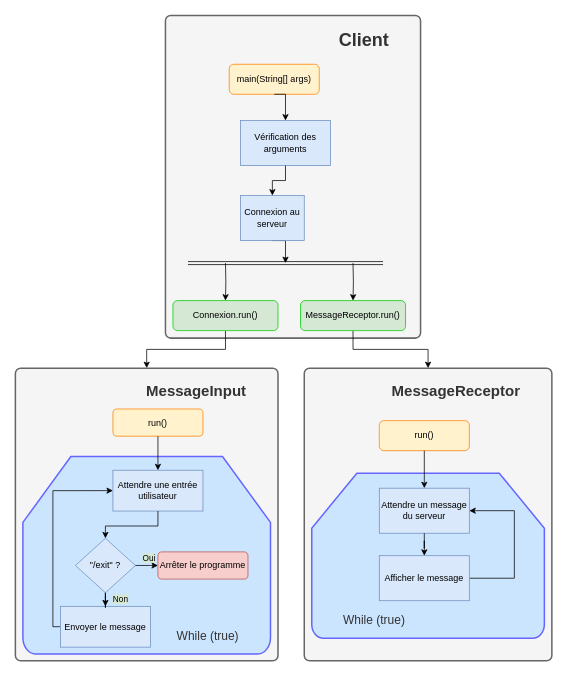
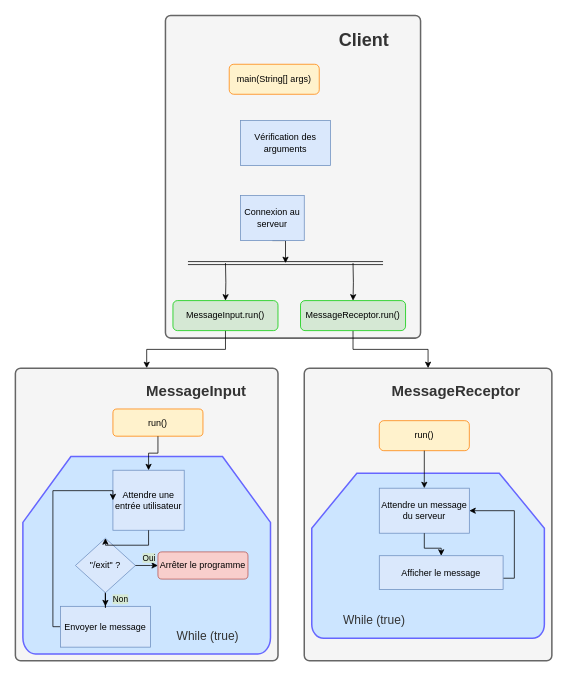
(285, 99) -> none
(281, 180) -> none
(225, 315) -> (225, 315)
(158, 490) -> (149, 500)
(424, 578) -> (441, 572)
